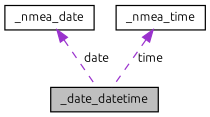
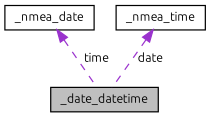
(95, 59) -> (95, 59)
(149, 59) -> (149, 59)
